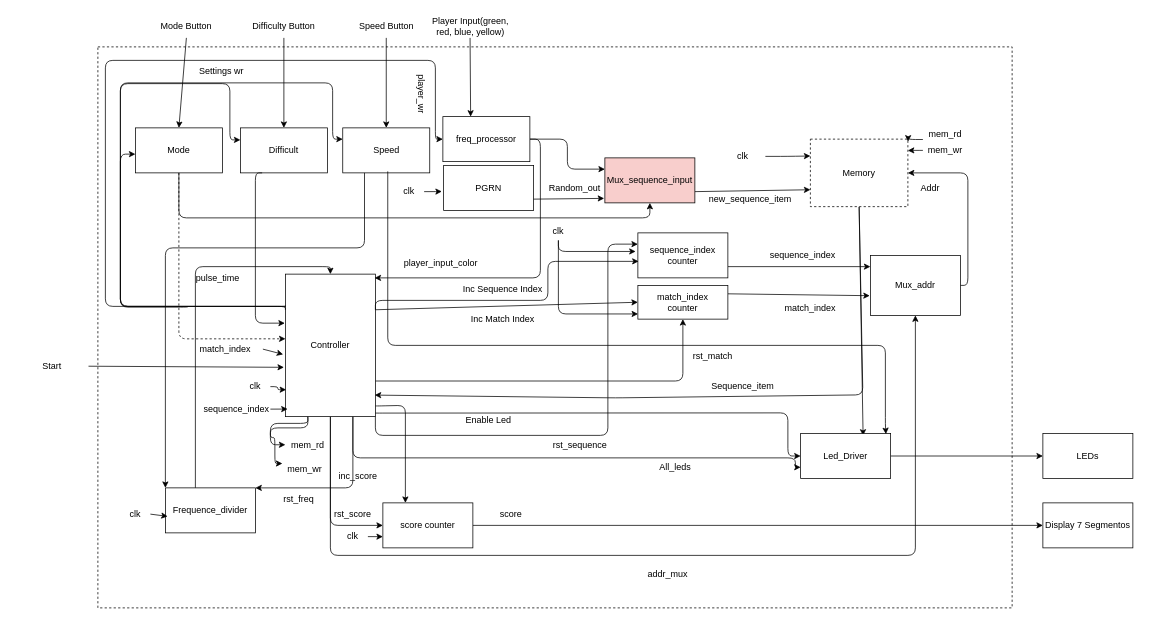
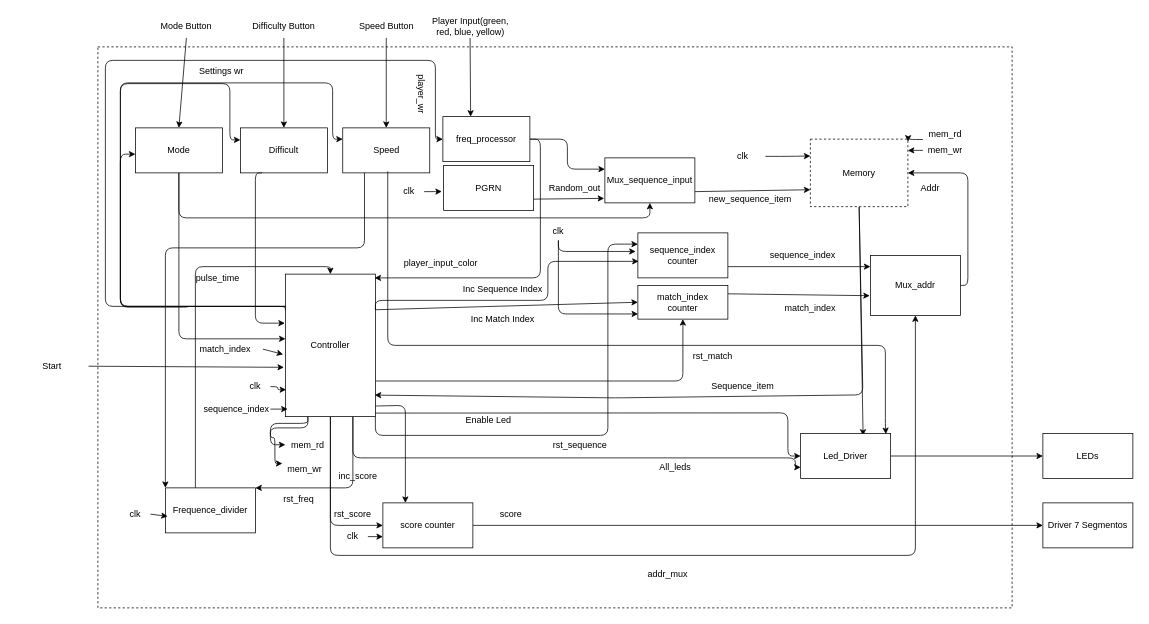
(650, 180) -> (650, 180)
(179, 326) -> (179, 326)
(1088, 525) -> (1088, 525)
